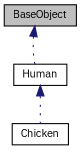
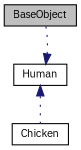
(33, 51) -> (47, 40)
